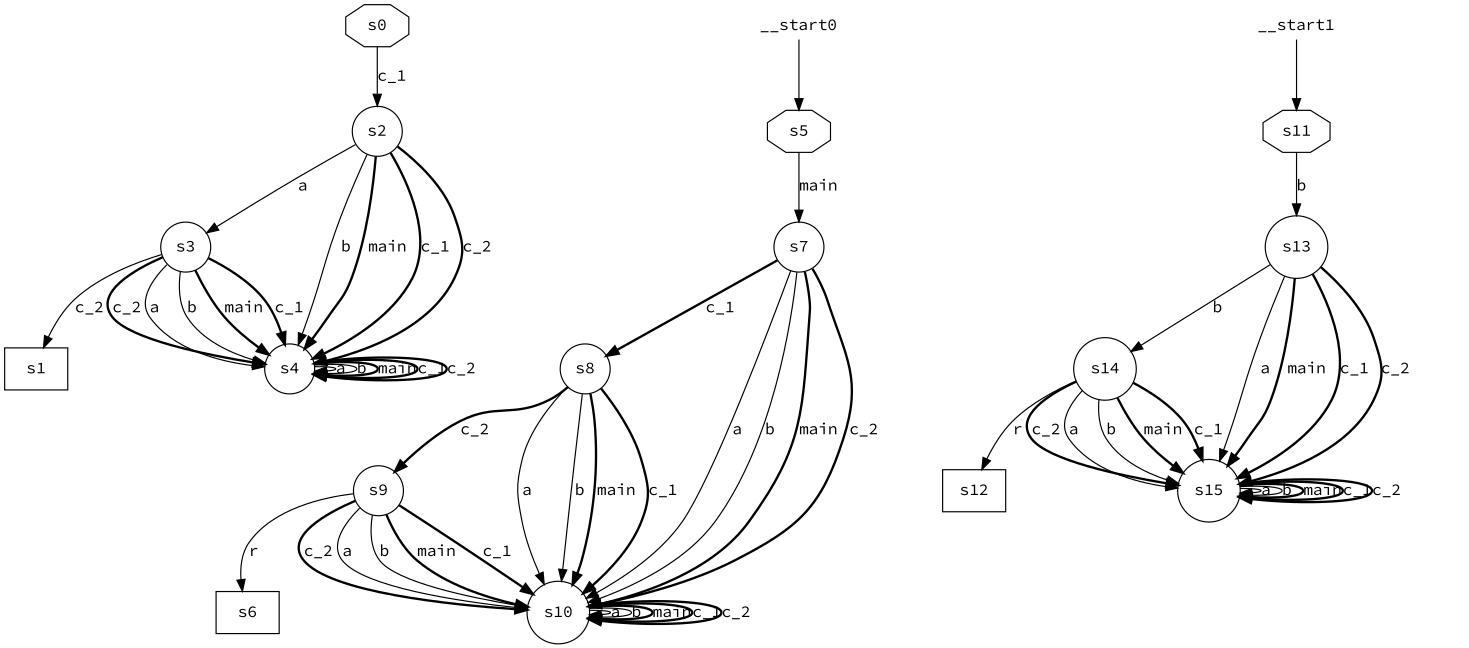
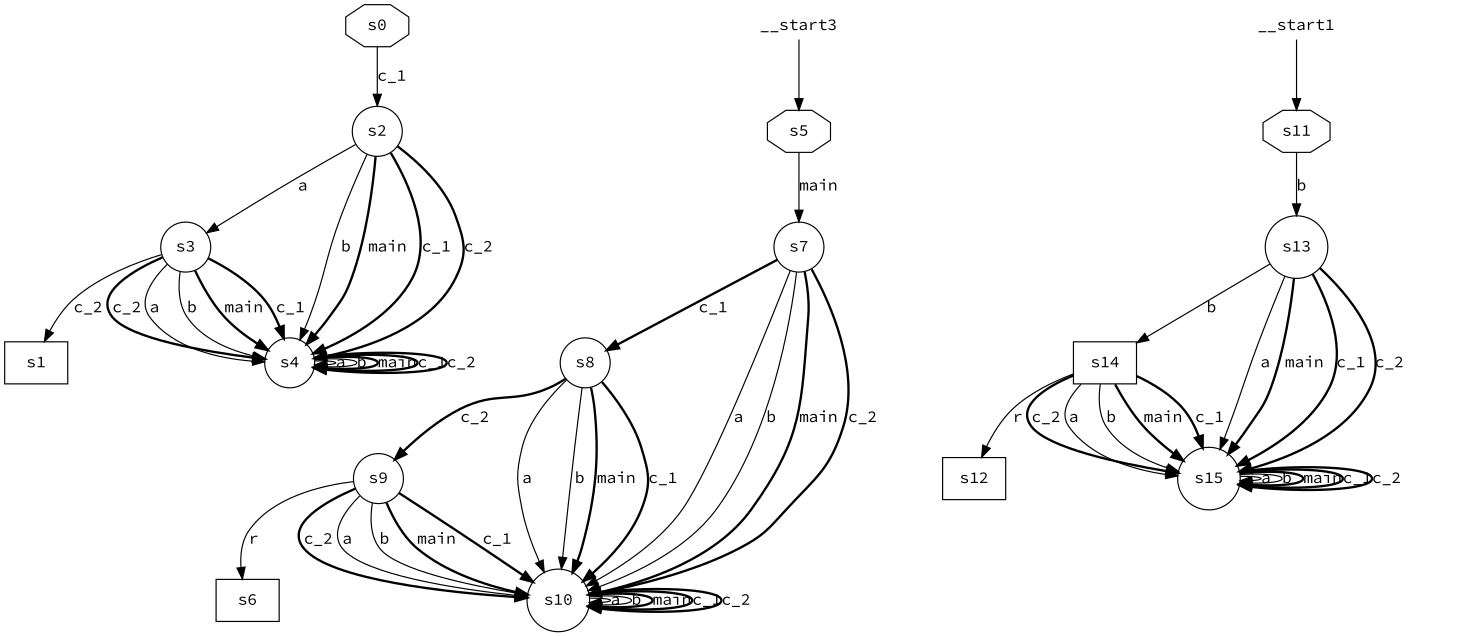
(799, 26) -> (799, 26)
(1105, 369) -> (1105, 363)
